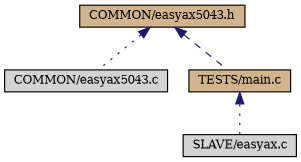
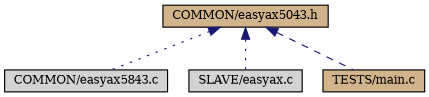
(86, 81) -> (86, 81)
(240, 119) -> (246, 55)
